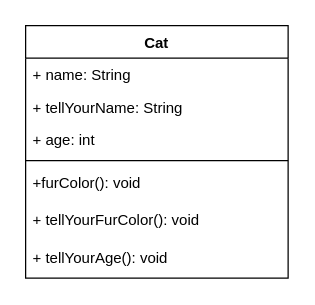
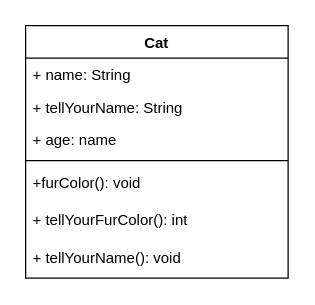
(67, 140) -> (73, 140)
(130, 220) -> (126, 220)
(111, 258) -> (115, 258)
